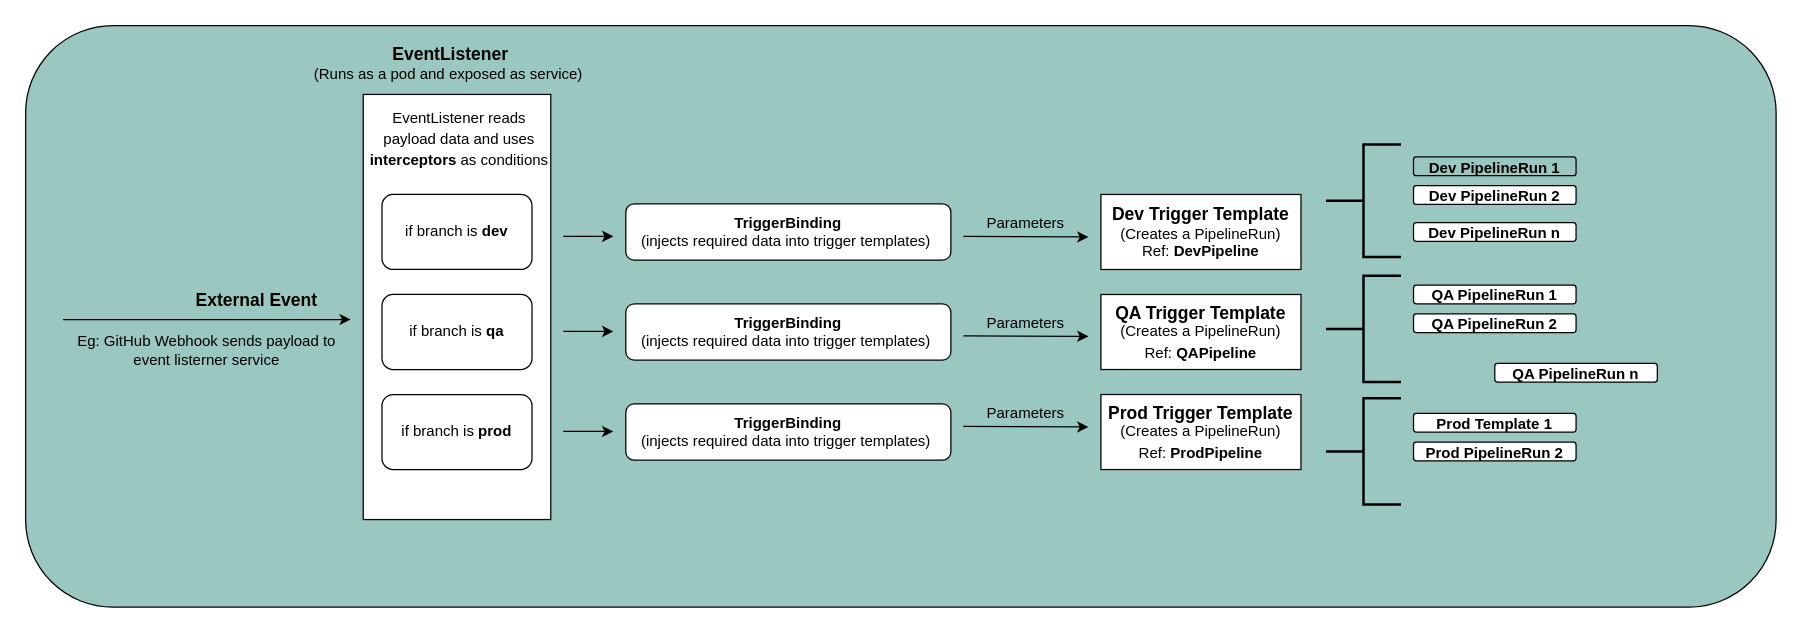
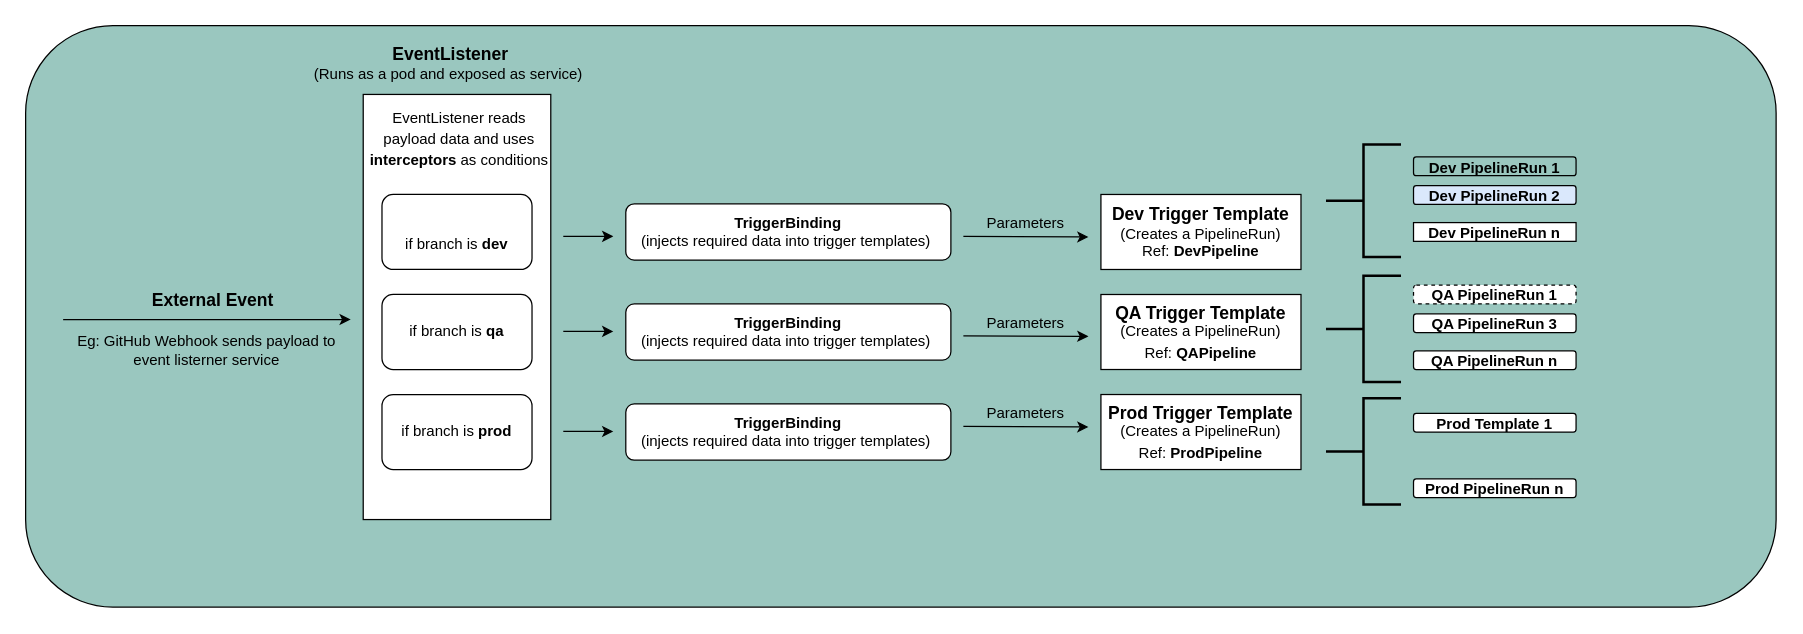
(1494, 195) -> (1494, 195)
(457, 232) -> (457, 244)
(1494, 232) -> (1494, 232)
(1494, 294) -> (1494, 294)
(257, 301) -> (213, 301)
(1494, 323) -> (1494, 323)
(1576, 373) -> (1494, 360)
(1494, 451) -> none
none -> (1494, 488)
